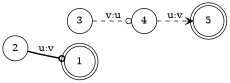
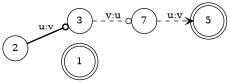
(144, 21) -> (144, 21)
(43, 55) -> (45, 36)
